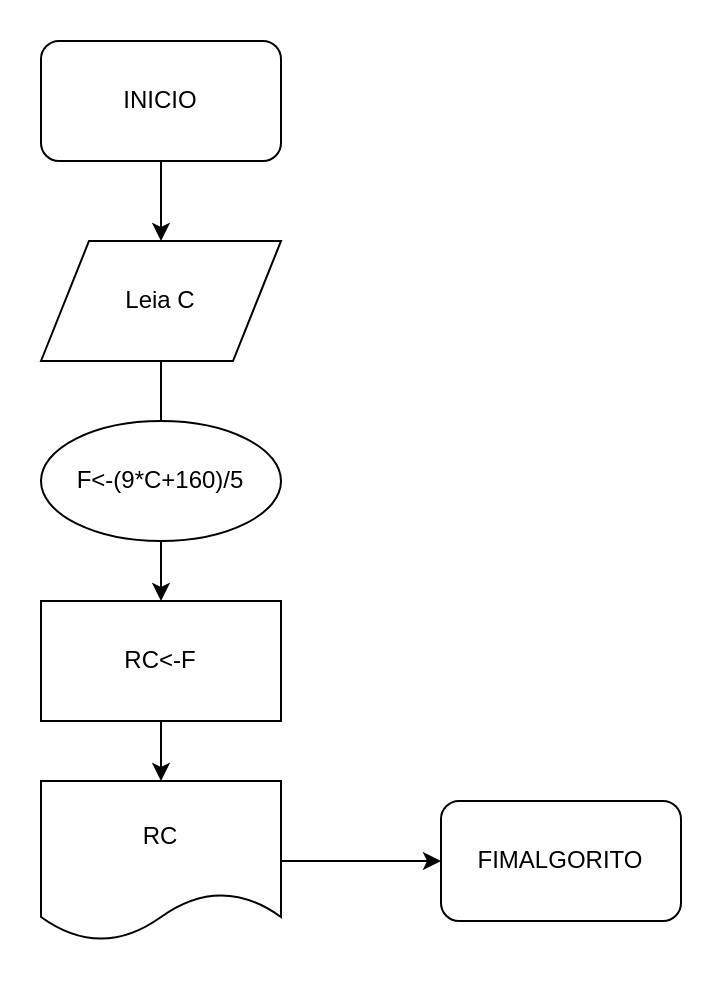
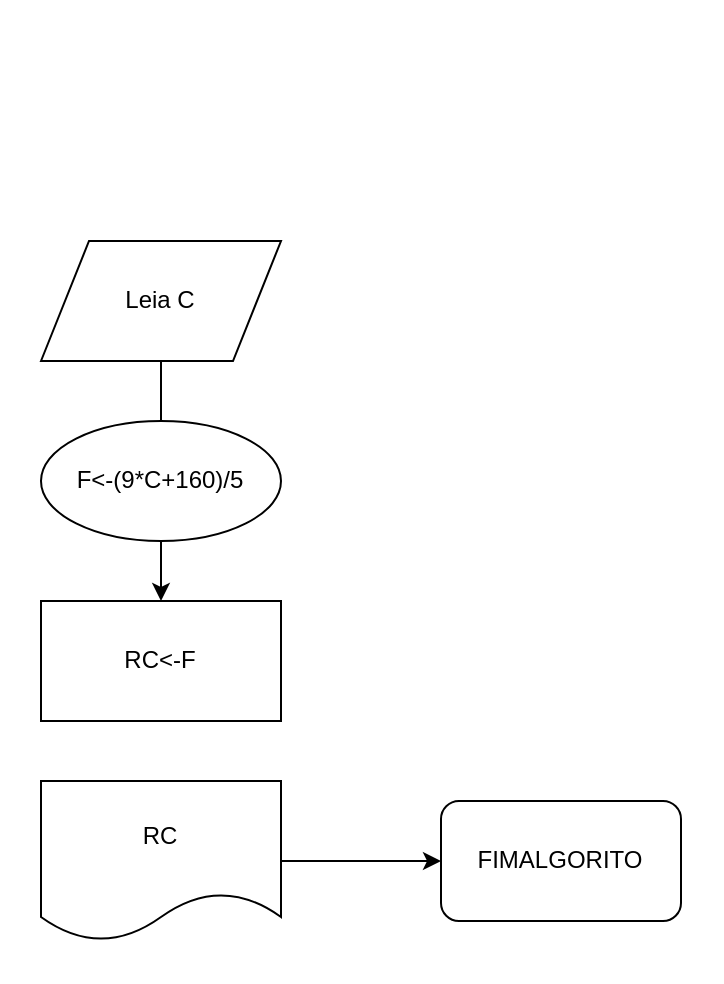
(161, 101) -> none
(161, 194) -> none
(161, 758) -> none
